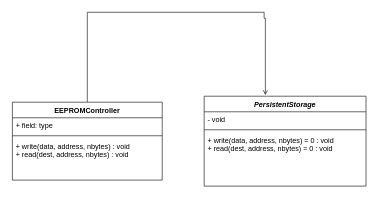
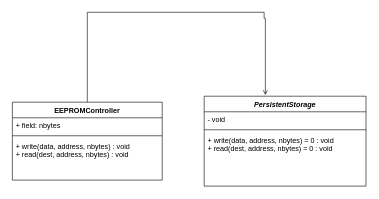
(37, 126) -> (41, 126)
